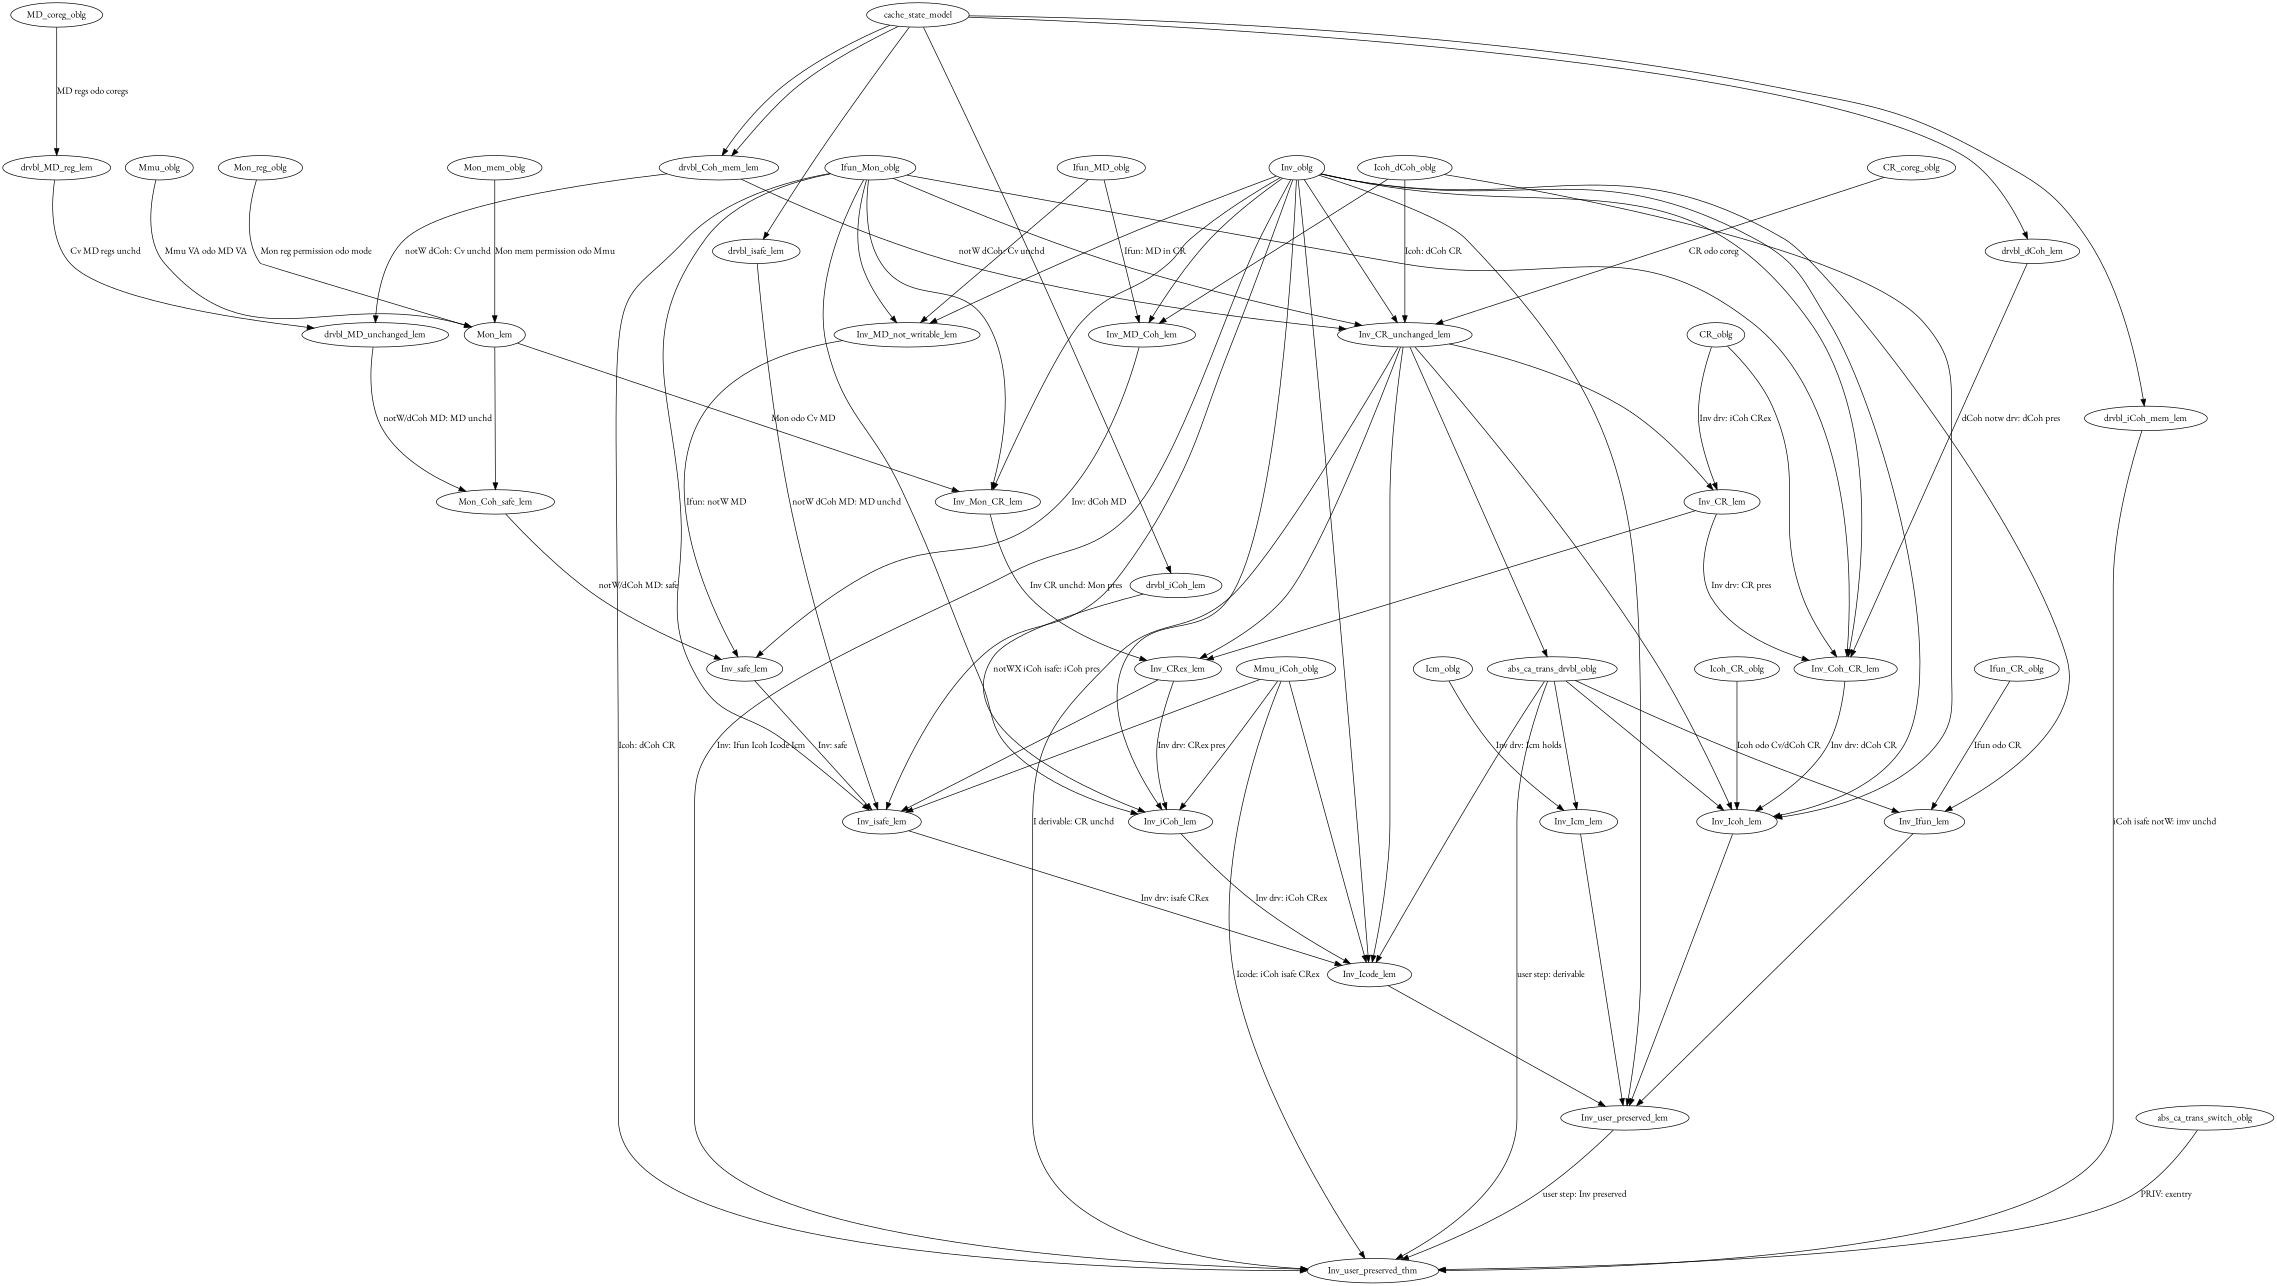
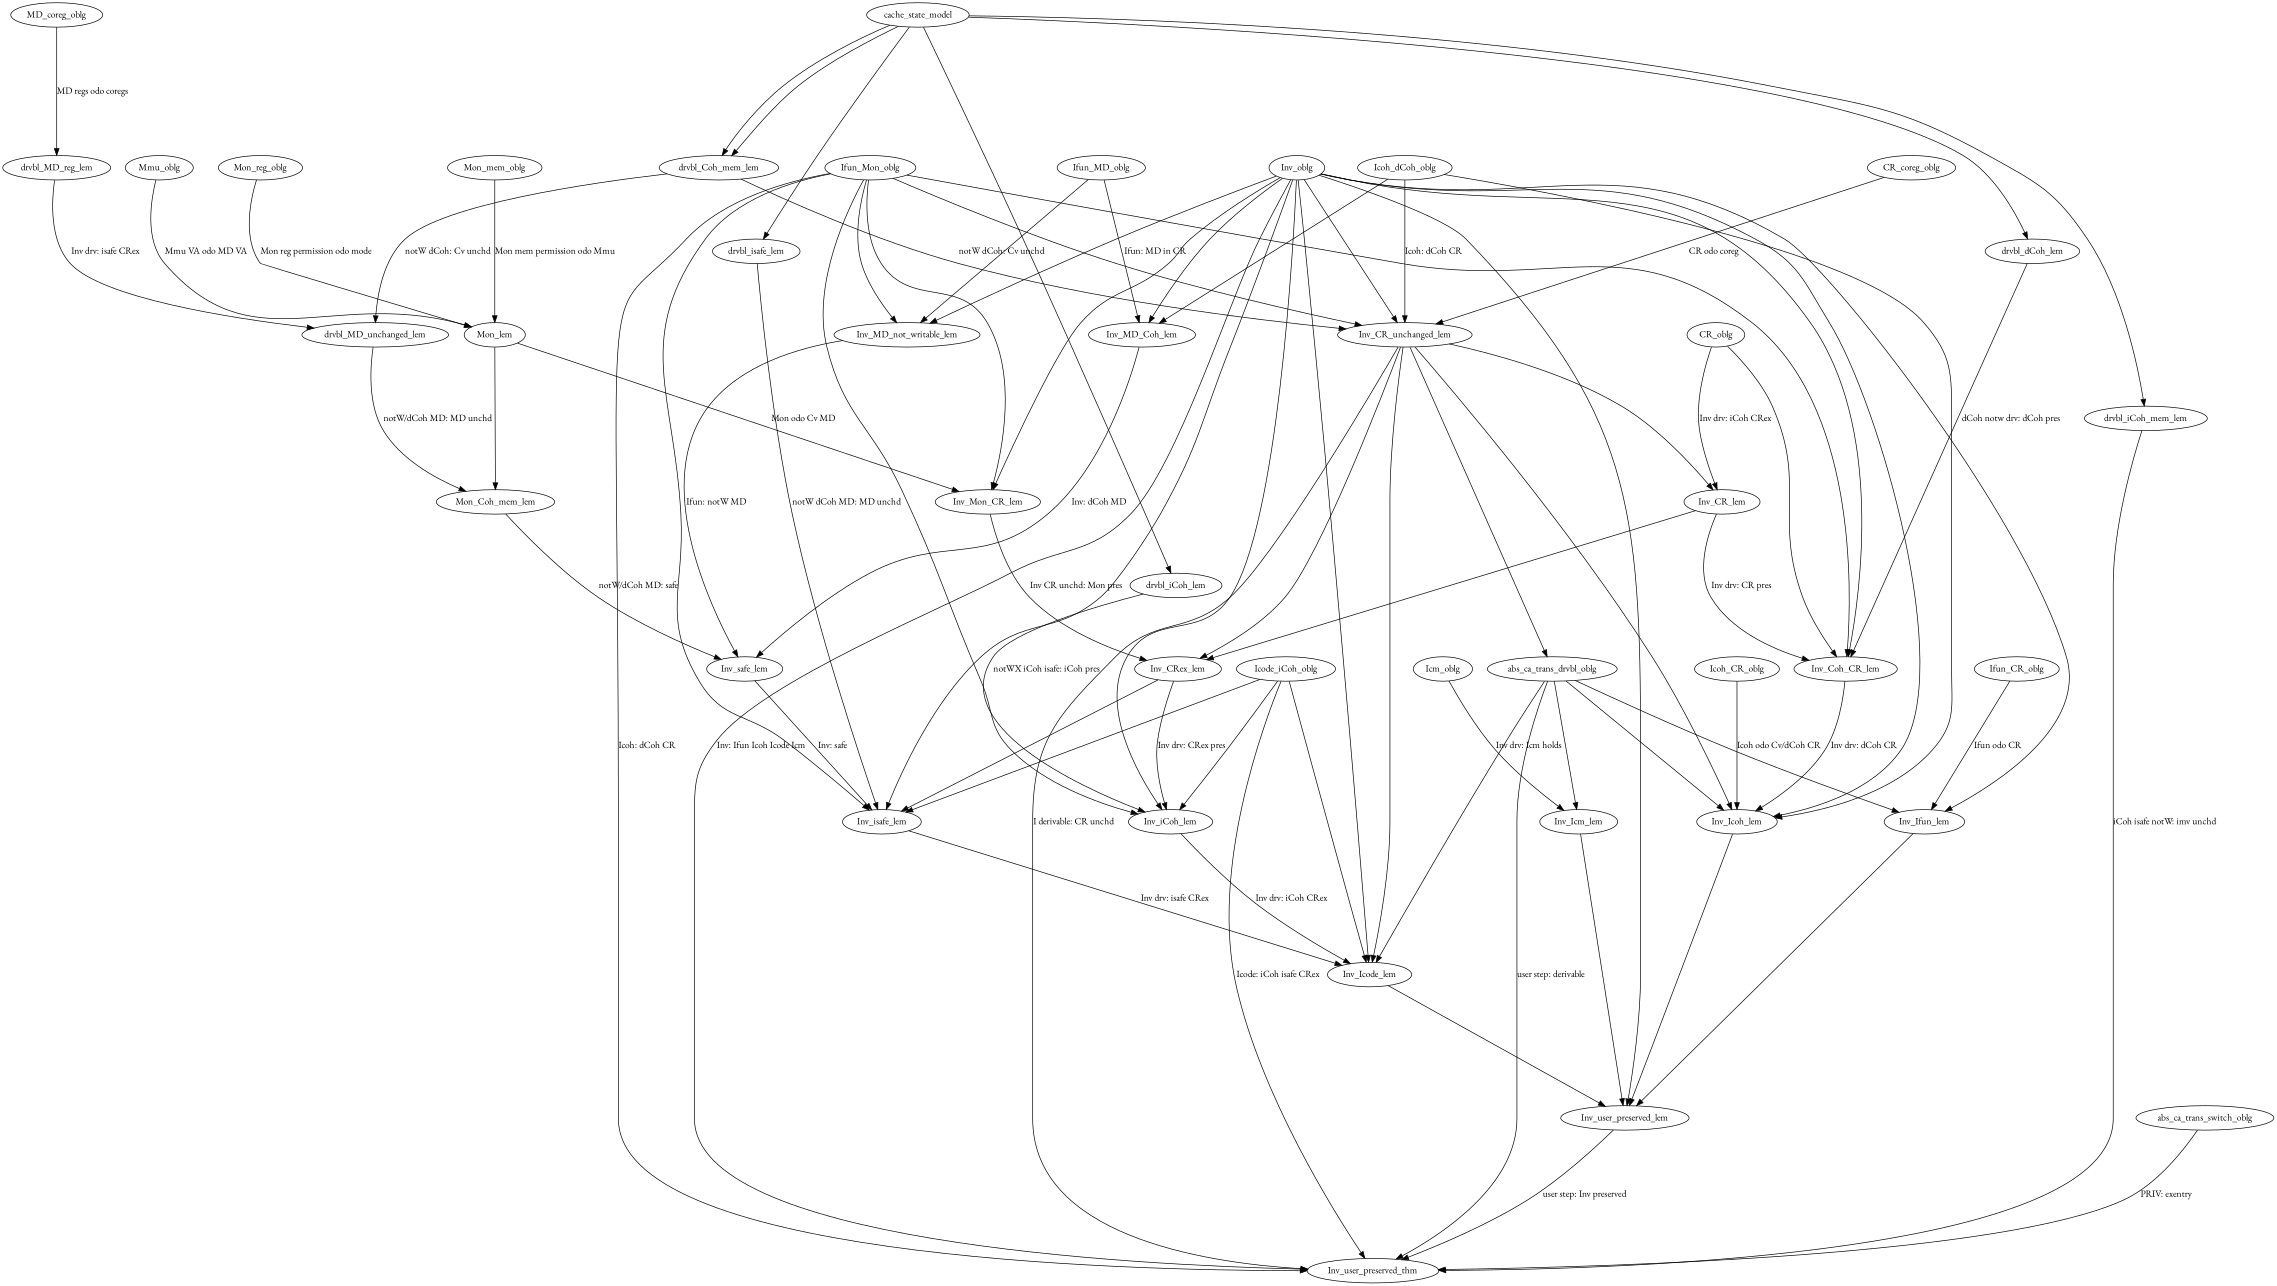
(106, 251) -> (106, 251)
(495, 502) -> (495, 502)
(1286, 669) -> (1286, 669)
